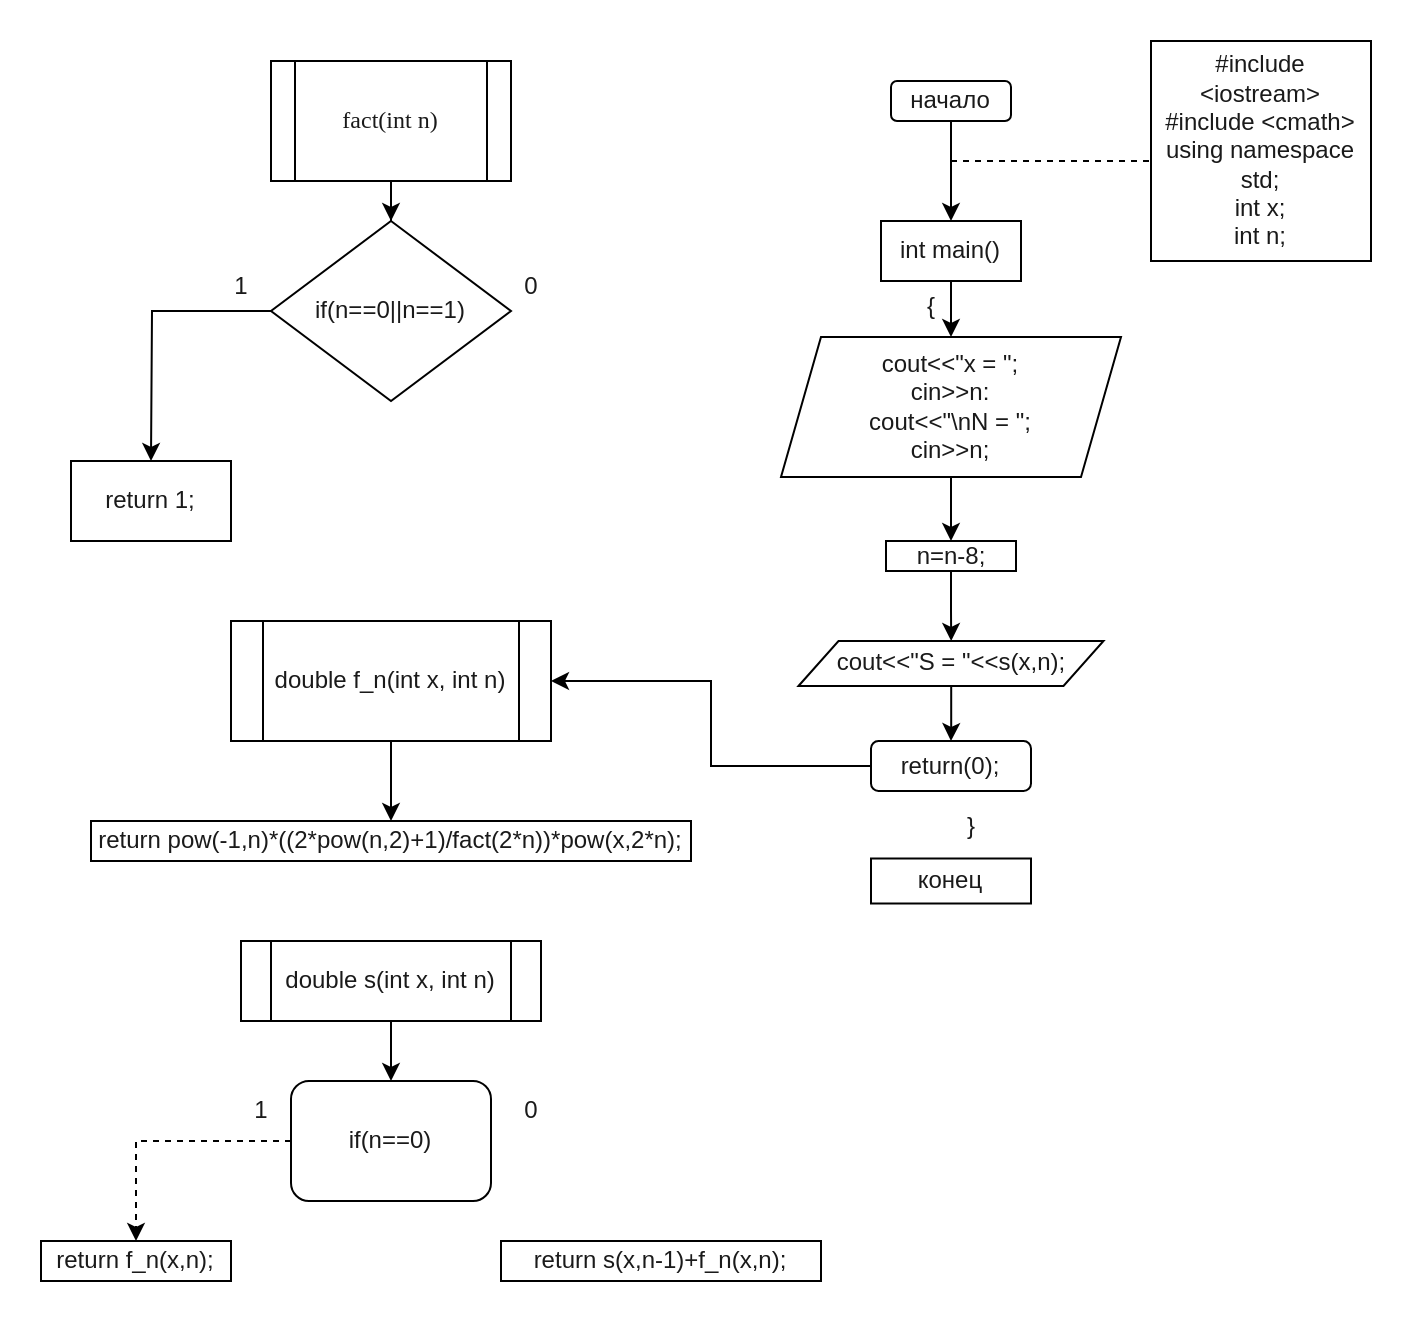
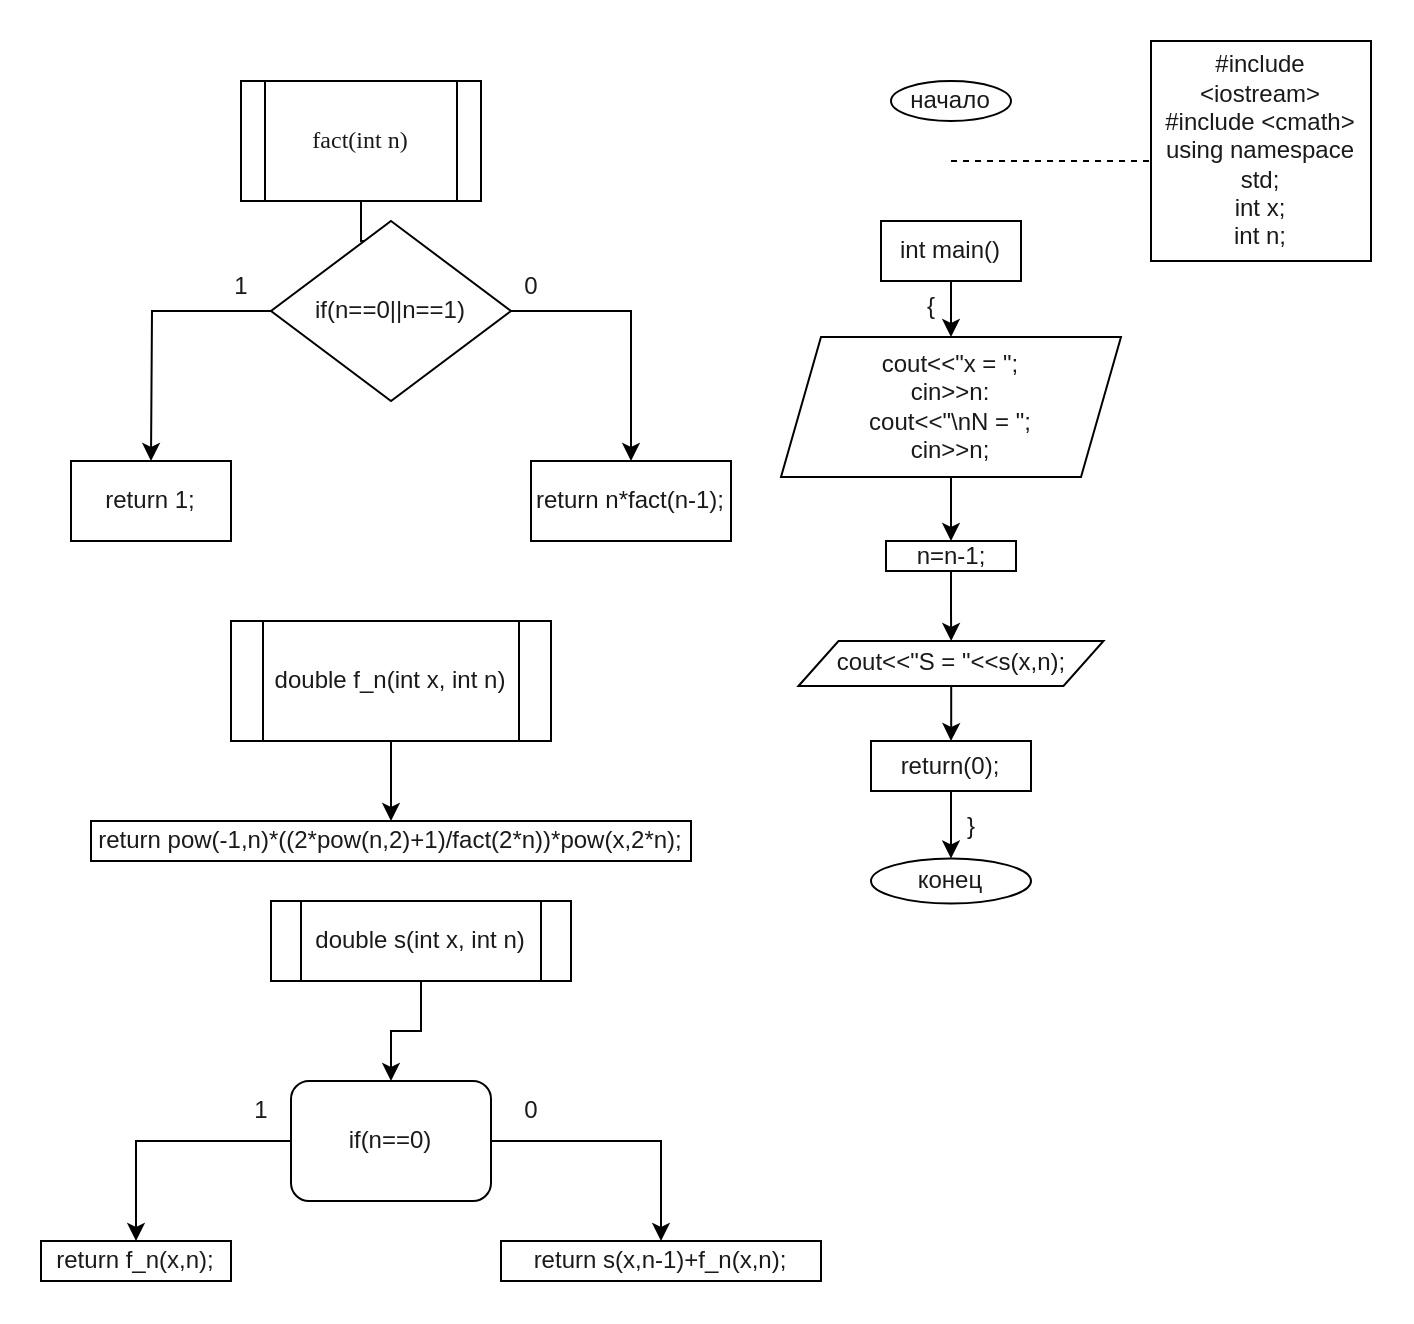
(951, 101) -> (951, 101)
(391, 121) -> (361, 141)
(951, 165) -> none
none -> (631, 319)
none -> (631, 501)
(952, 557) -> (952, 557)
(711, 730) -> (951, 830)
(951, 766) -> (951, 766)
(951, 881) -> (951, 881)
(391, 981) -> (421, 941)
(169, 1141) -> (169, 1141)
none -> (619, 1141)
